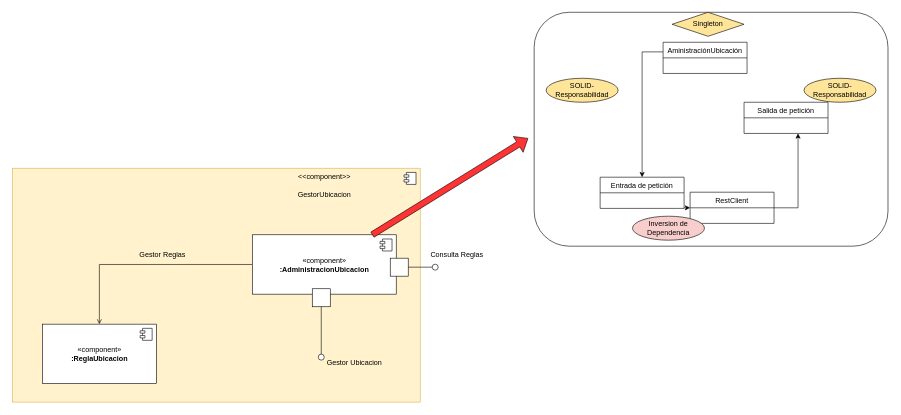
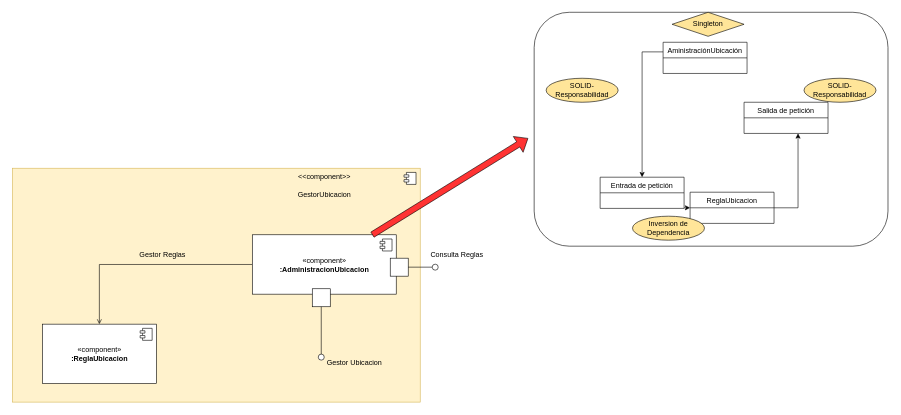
(732, 200) -> (732, 200)
(669, 228) -> (669, 228)
